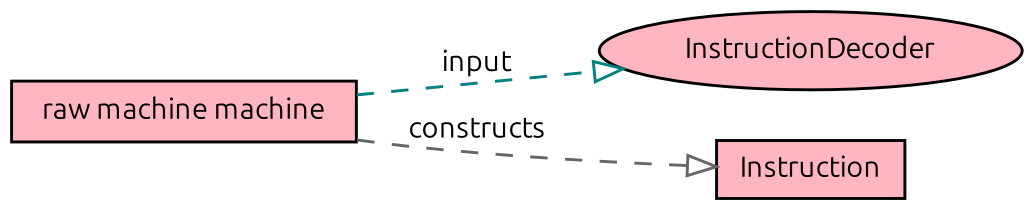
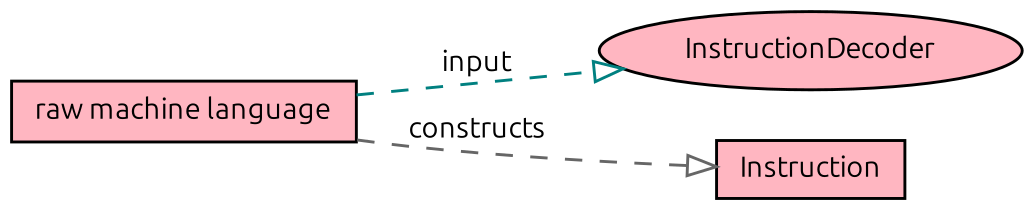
(184, 112) -> (184, 112)
